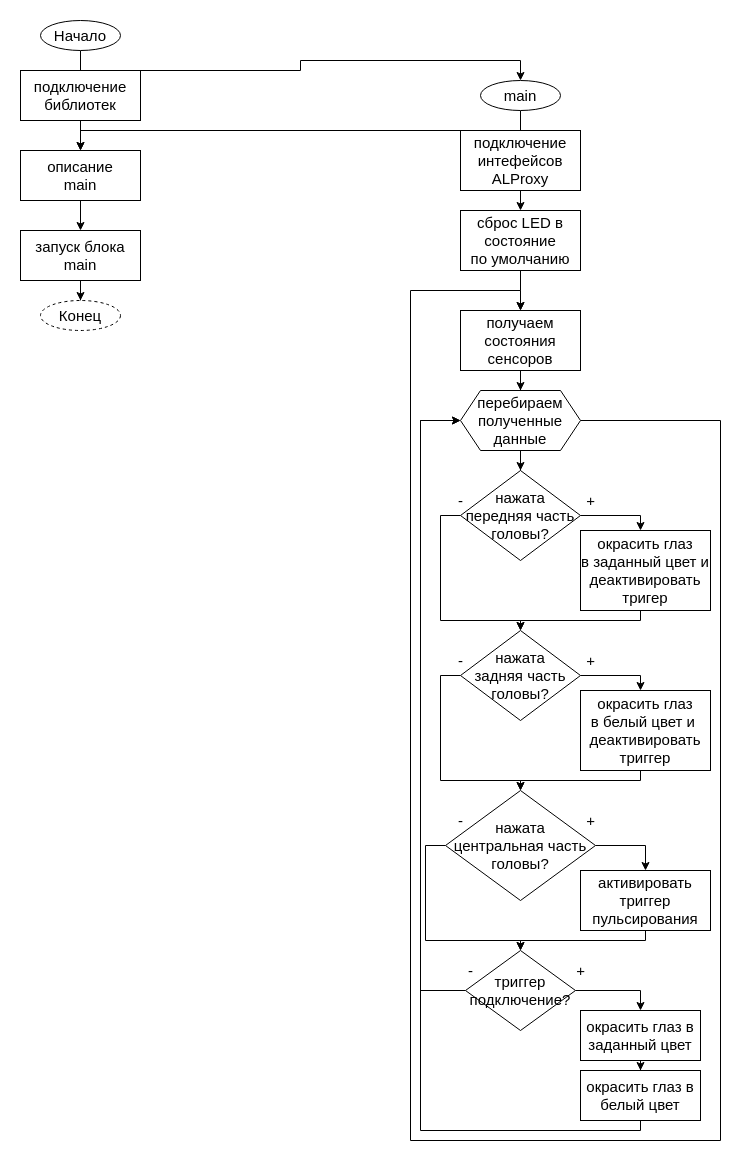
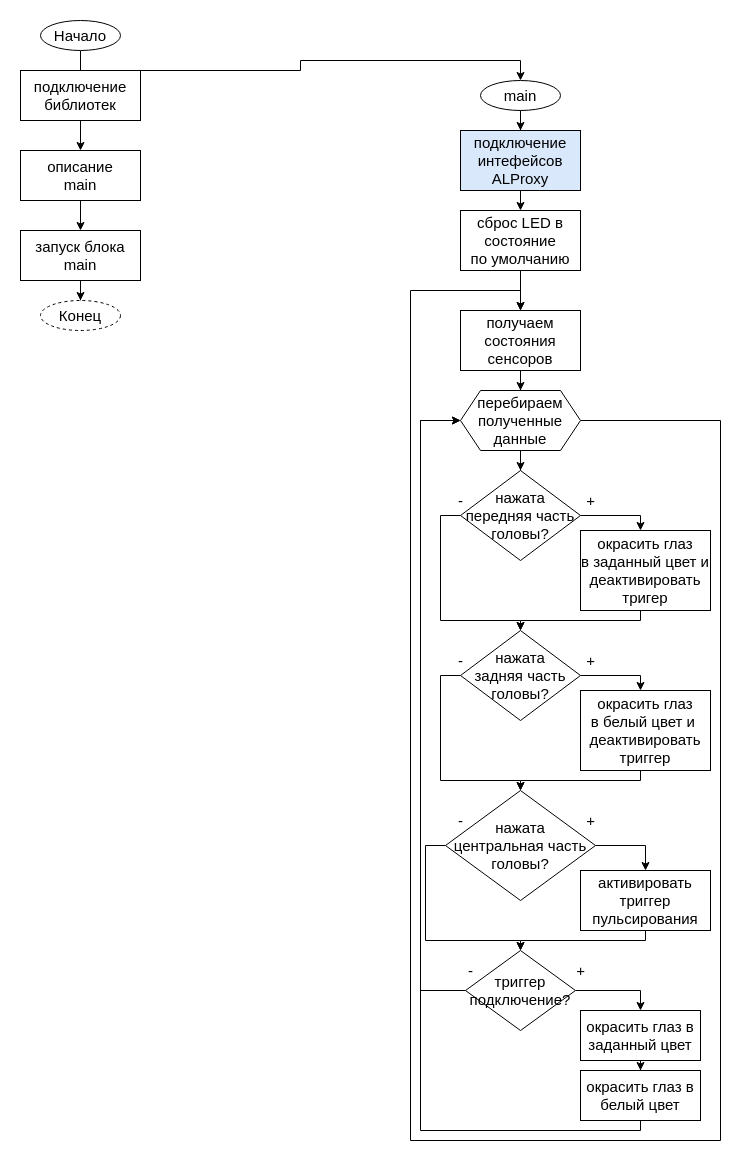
(272, 131) -> (521, 129)
(521, 161) -> (521, 161)
